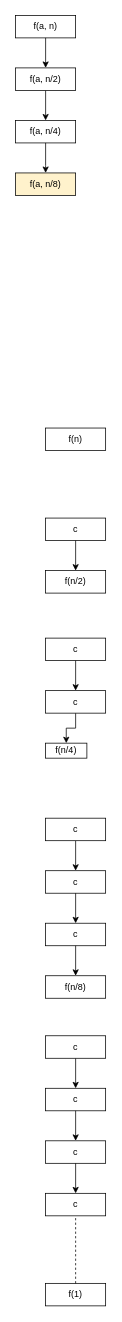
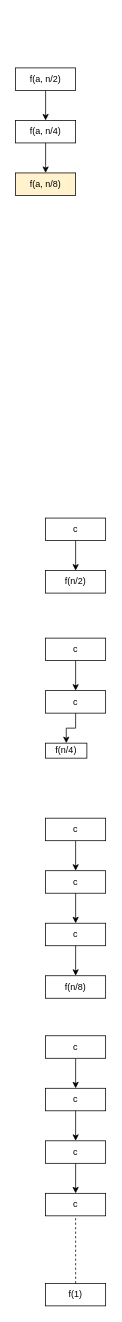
(45, 27) -> none
(45, 50) -> none
(75, 439) -> none
